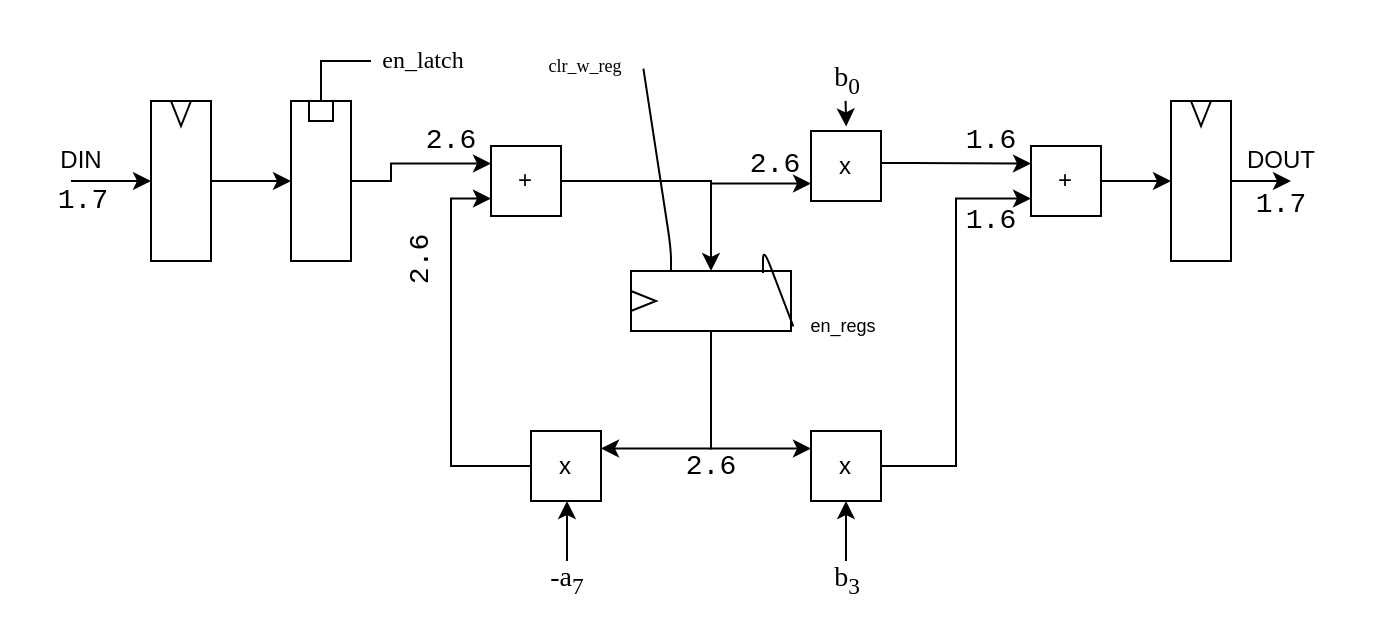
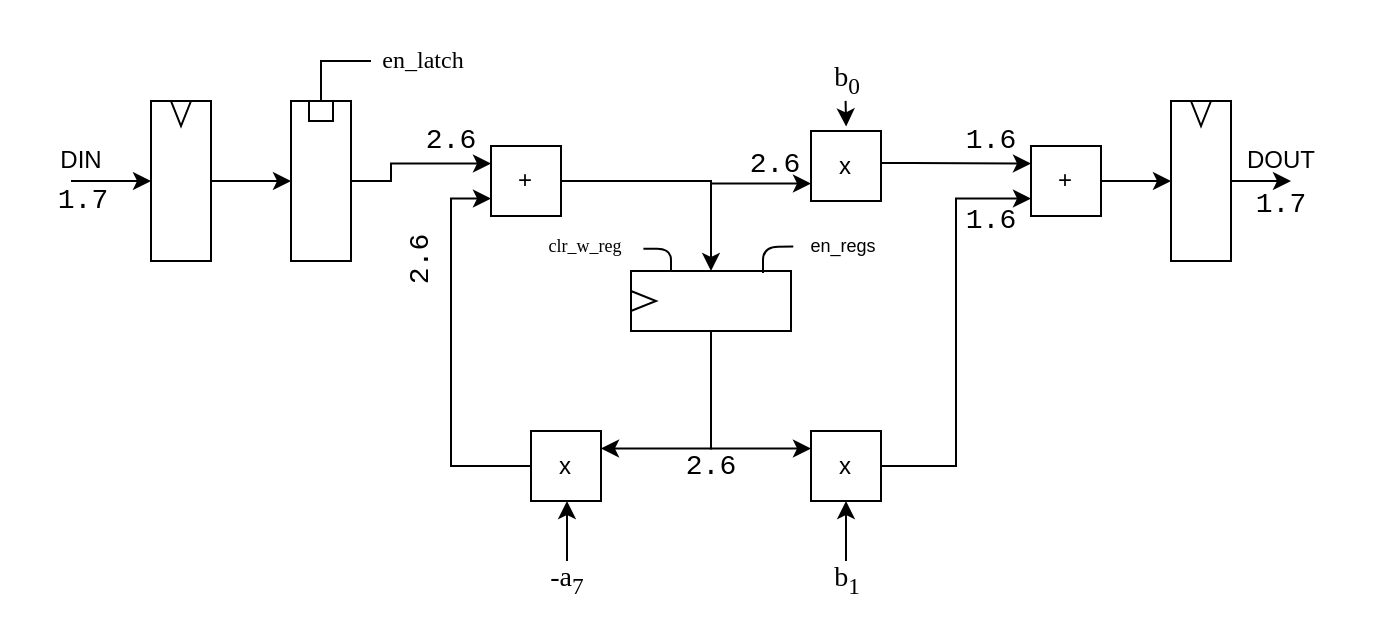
(584, 65) -> (584, 245)
(842, 325) -> (842, 245)
(848, 581) -> (848, 581)
